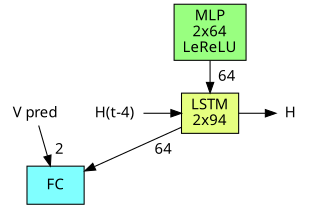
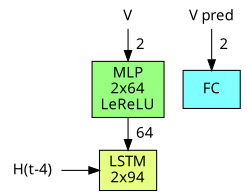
none -> (128, 16)
(291, 113) -> none
(138, 147) -> none
